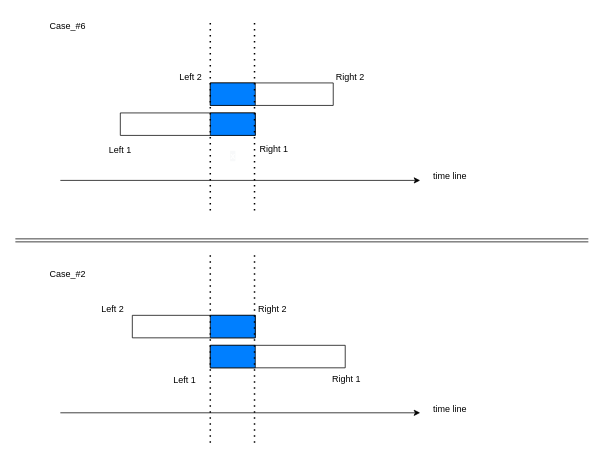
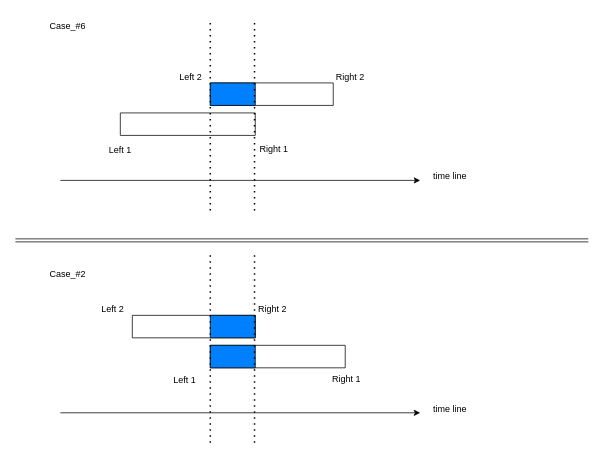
(233, 124) -> none
